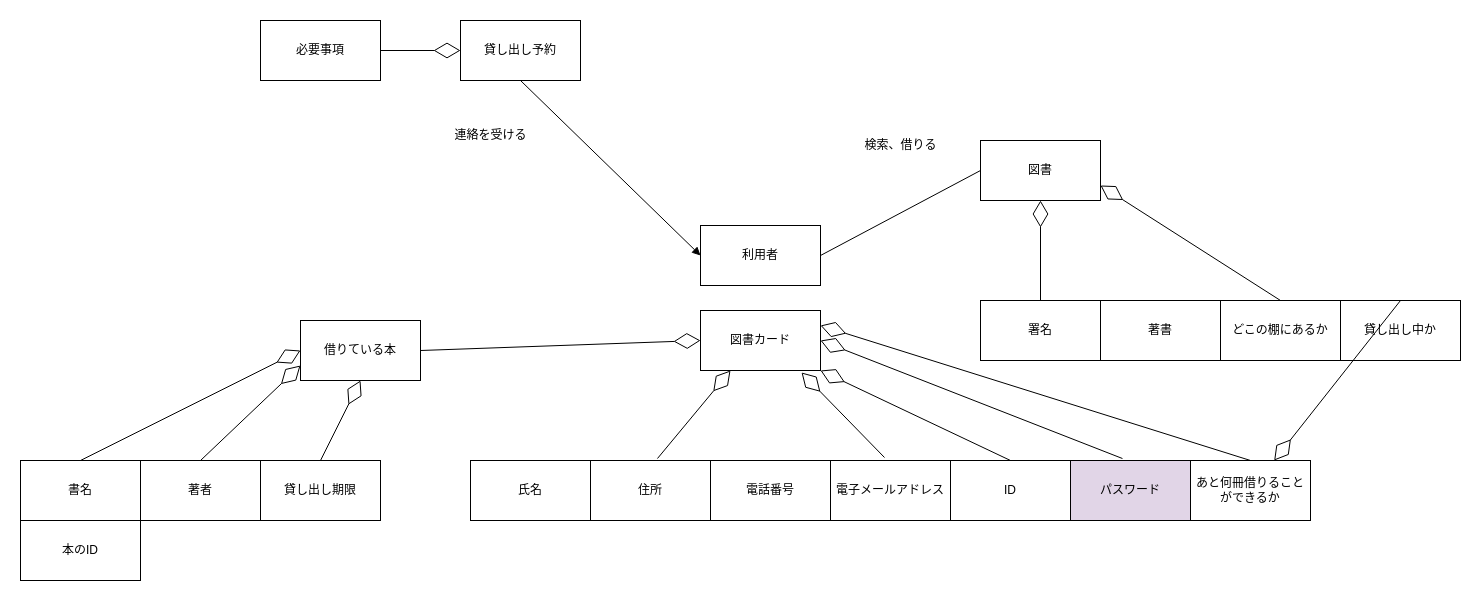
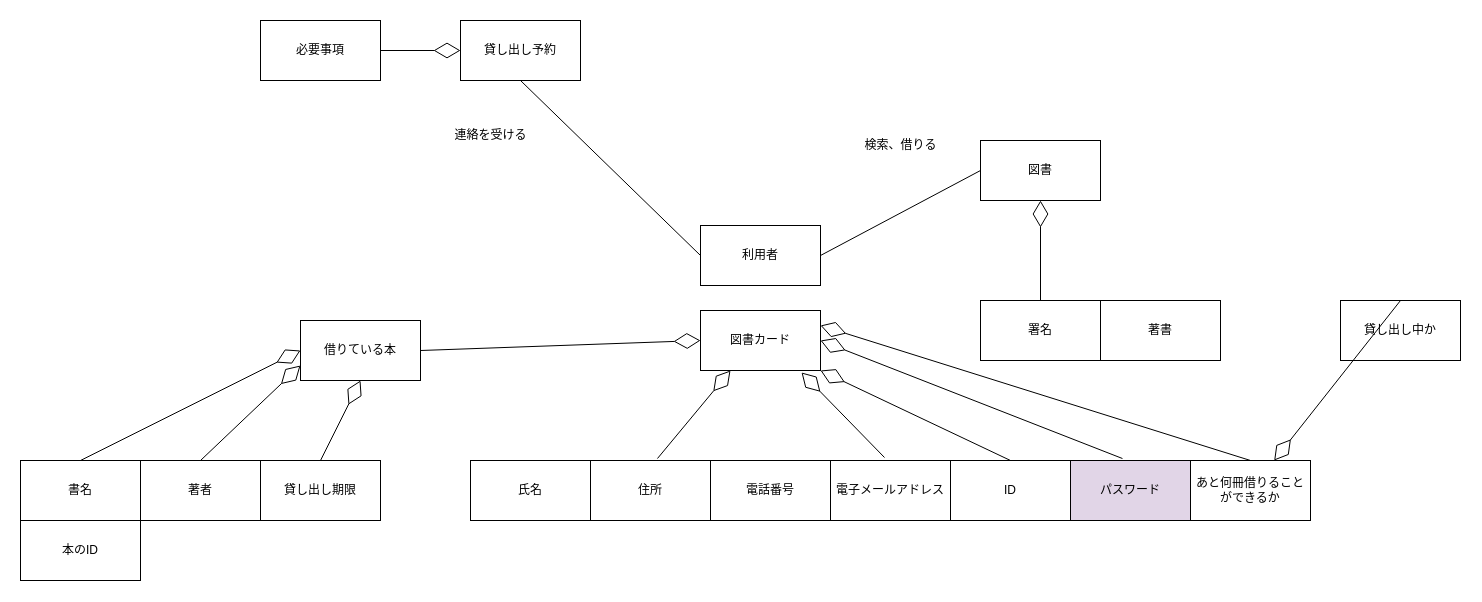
(693, 248) -> (696, 251)
(1202, 250) -> none
(1281, 331) -> none
